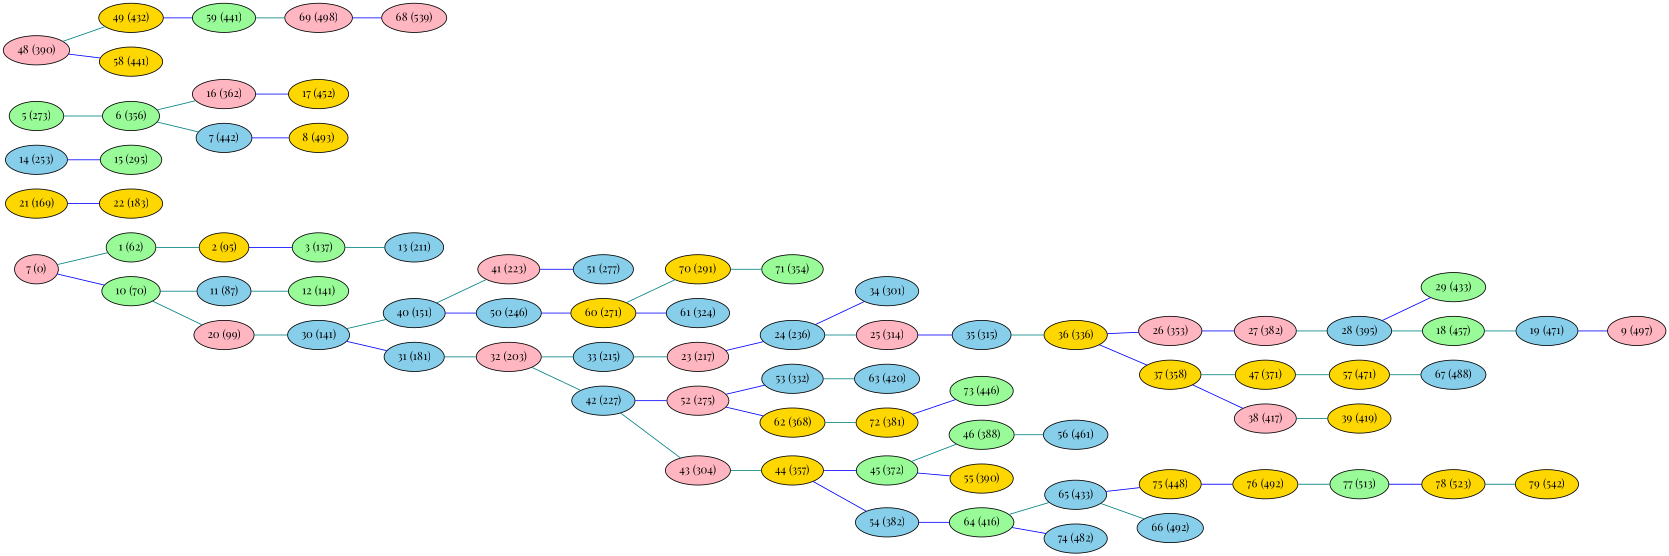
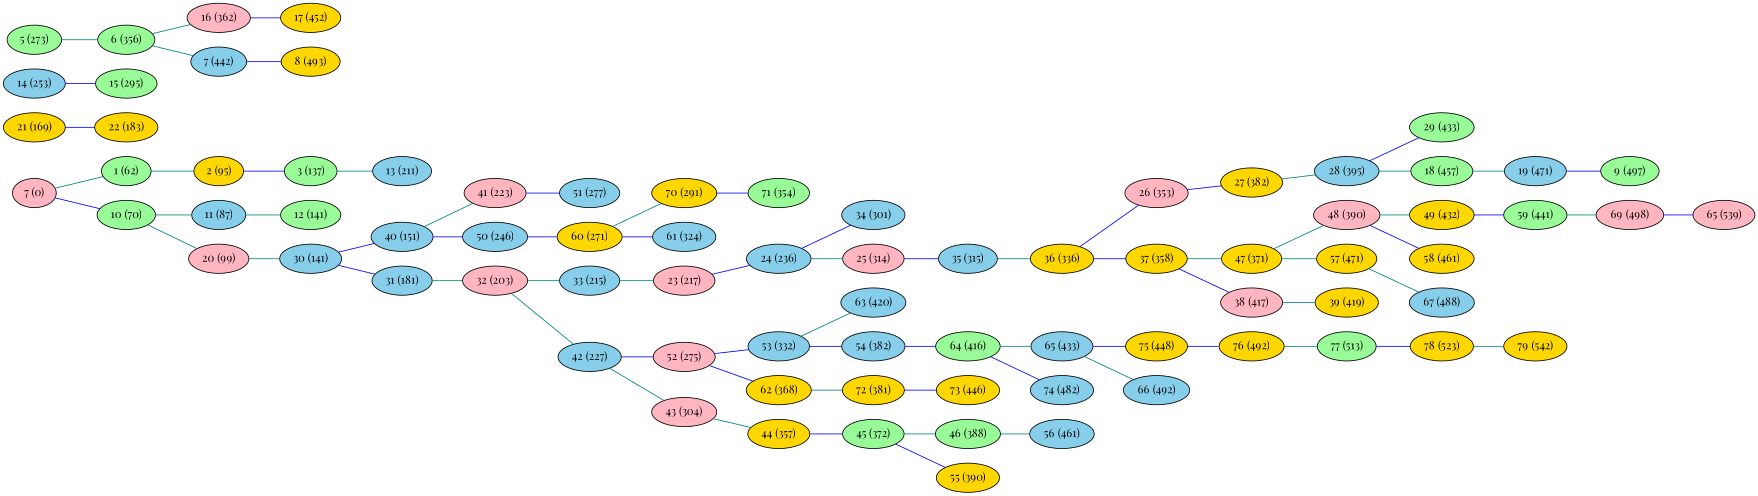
(414, 18) -> (1724, 215)
(131, 62) -> (1442, 259)
none -> (1299, 237)
(746, 269) -> (733, 193)
(366, 324) -> (356, 248)
(1265, 331) -> (1252, 182)
(1637, 331) -> (1630, 171)
(982, 391) -> (968, 390)
(840, 496) -> (826, 346)
